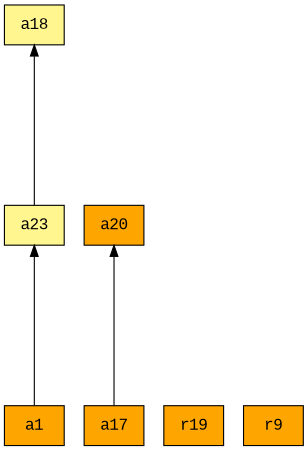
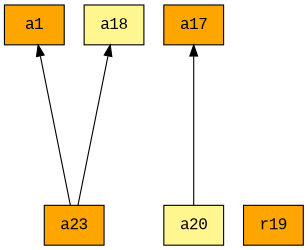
(34, 225) -> (74, 225)
(114, 225) -> (194, 225)
(34, 331) -> (55, 131)
(114, 331) -> (194, 131)
(273, 426) -> none
